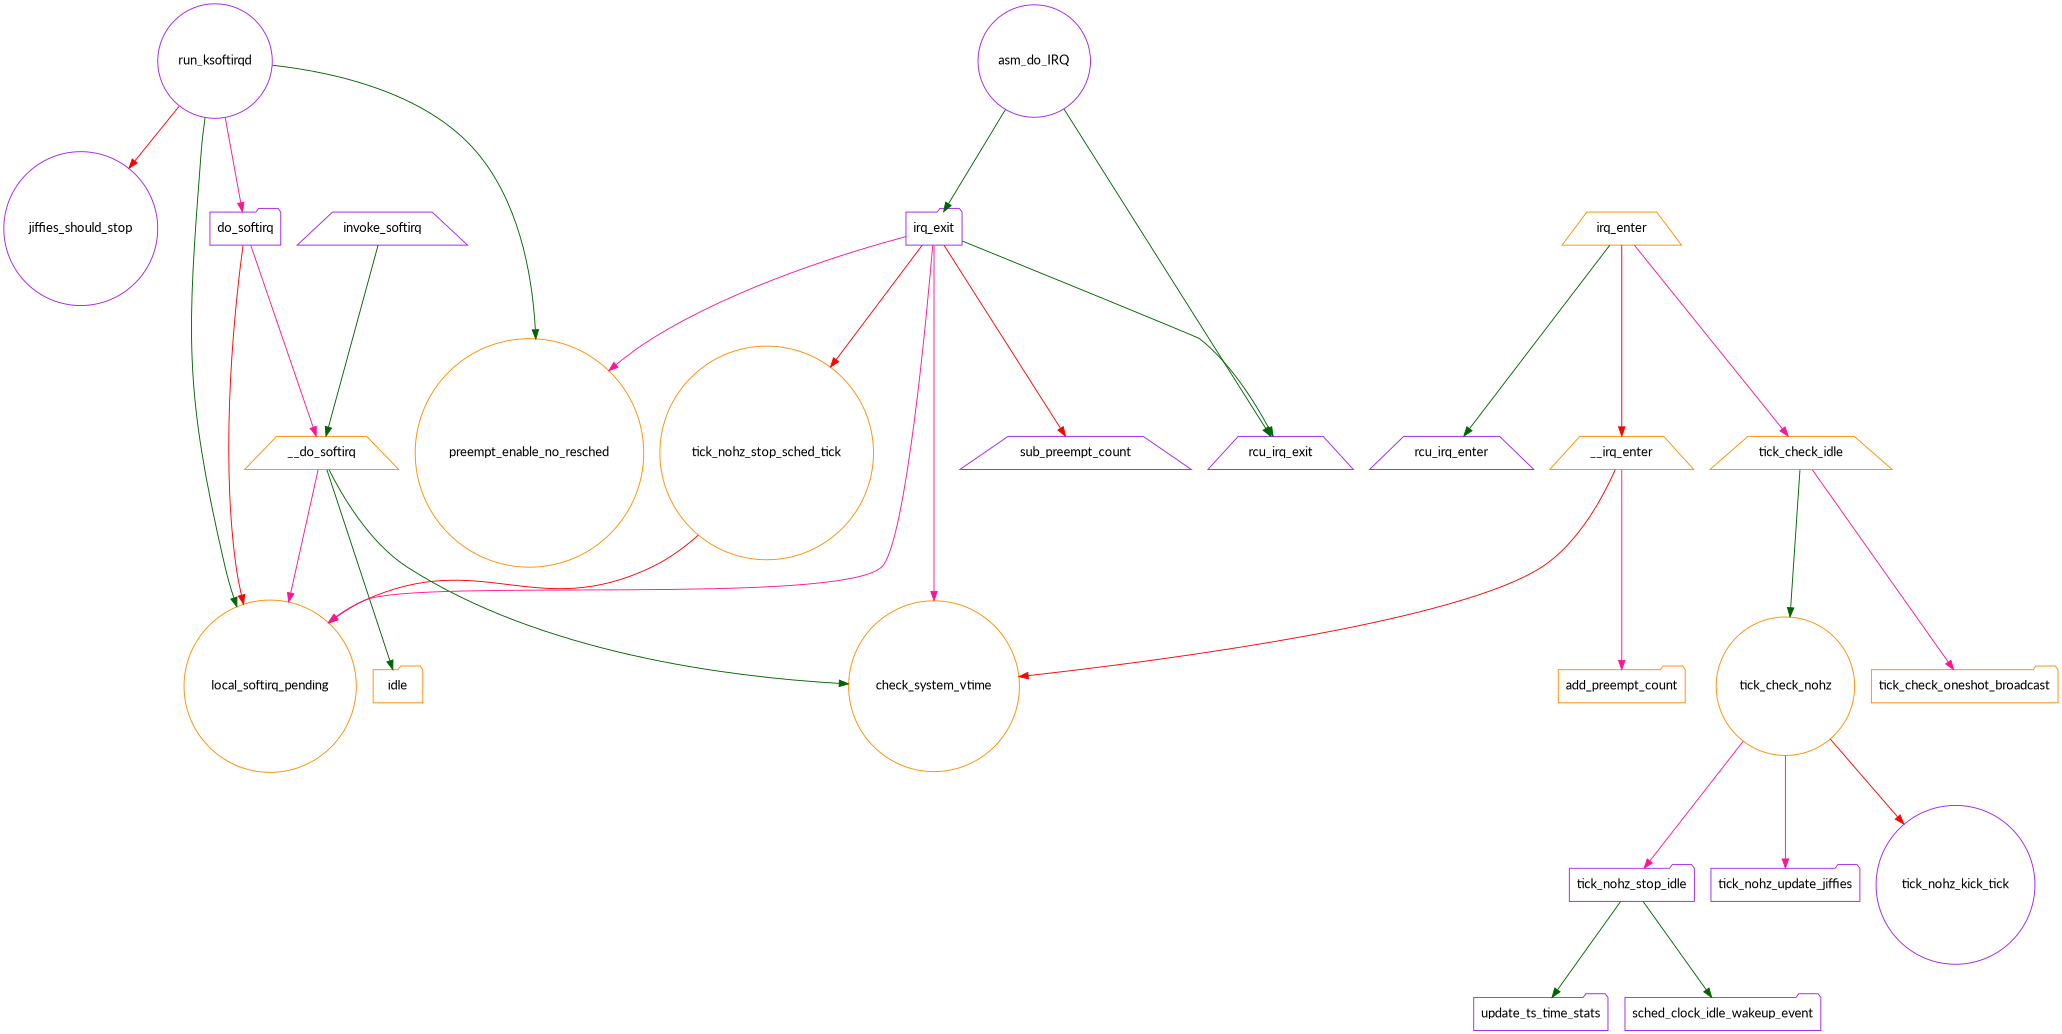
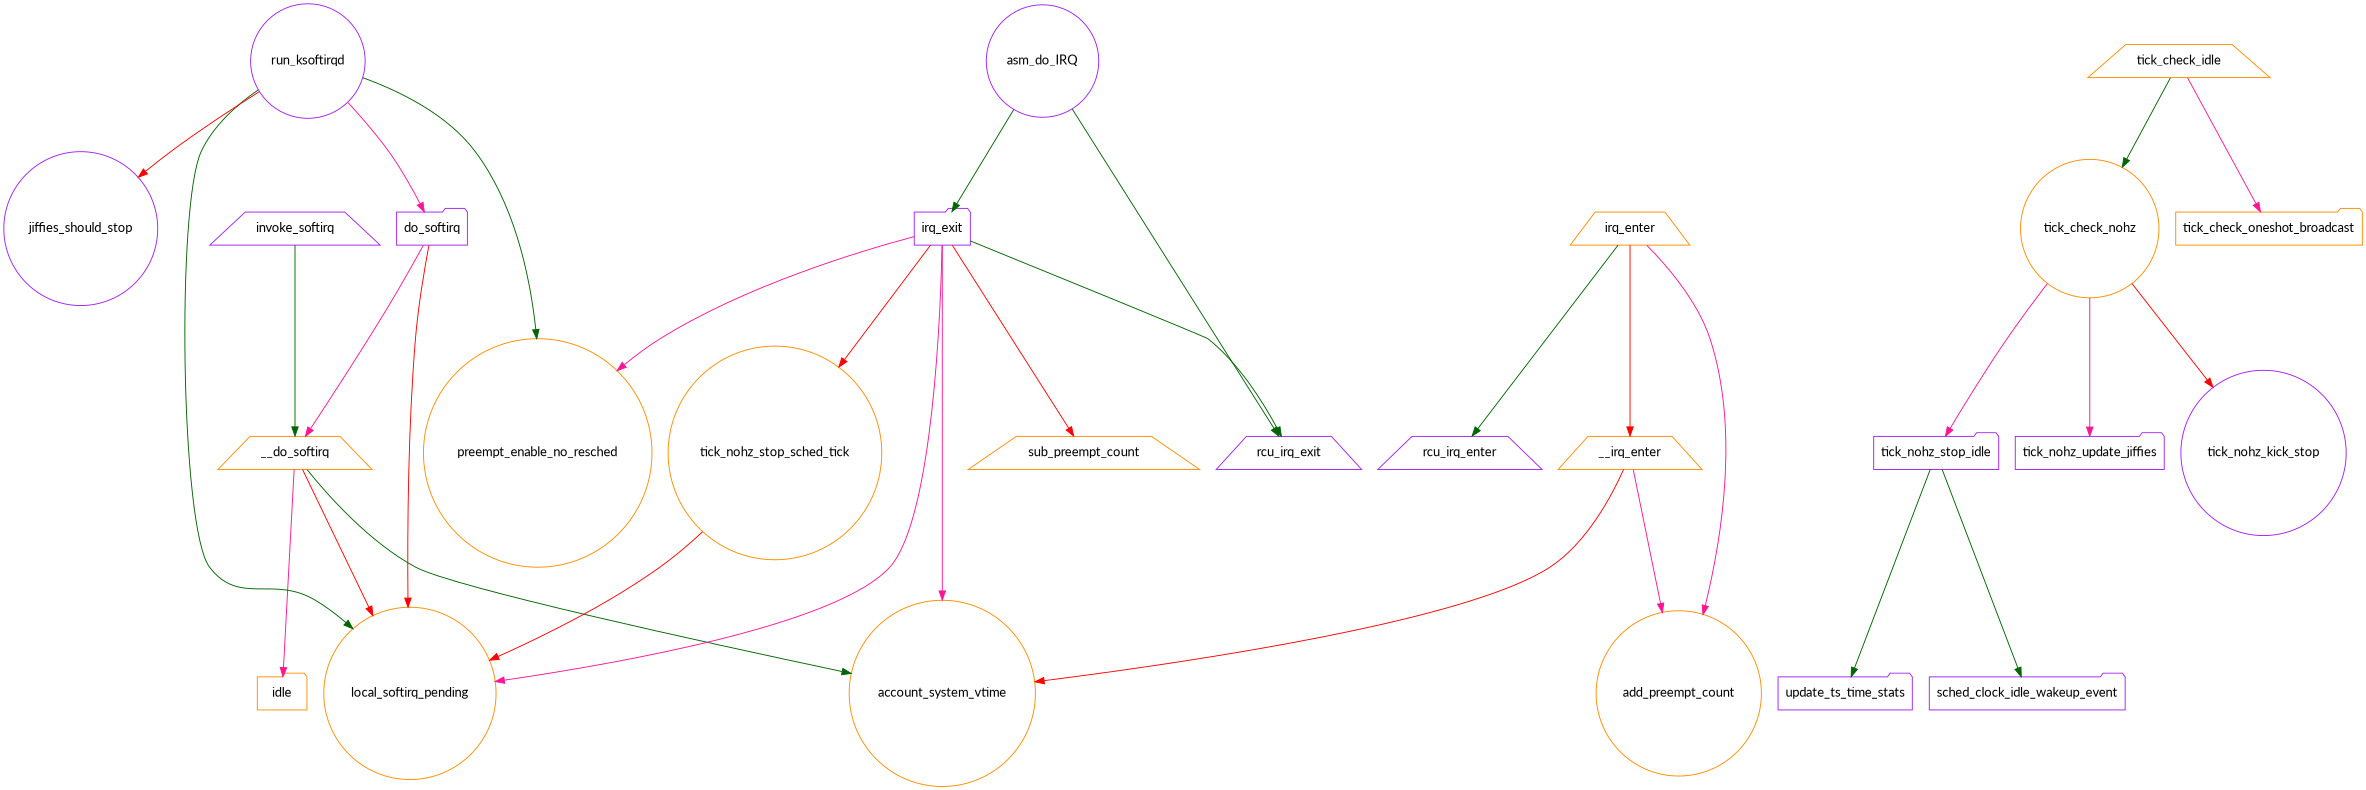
(1708, 337) -> (1724, 415)
(1076, 453) -> (1084, 453)
(304, 531) -> (336, 538)
(358, 565) -> (289, 568)
(934, 686) -> (942, 693)
(1622, 686) -> (1679, 693)
(1955, 885) -> (2263, 453)
